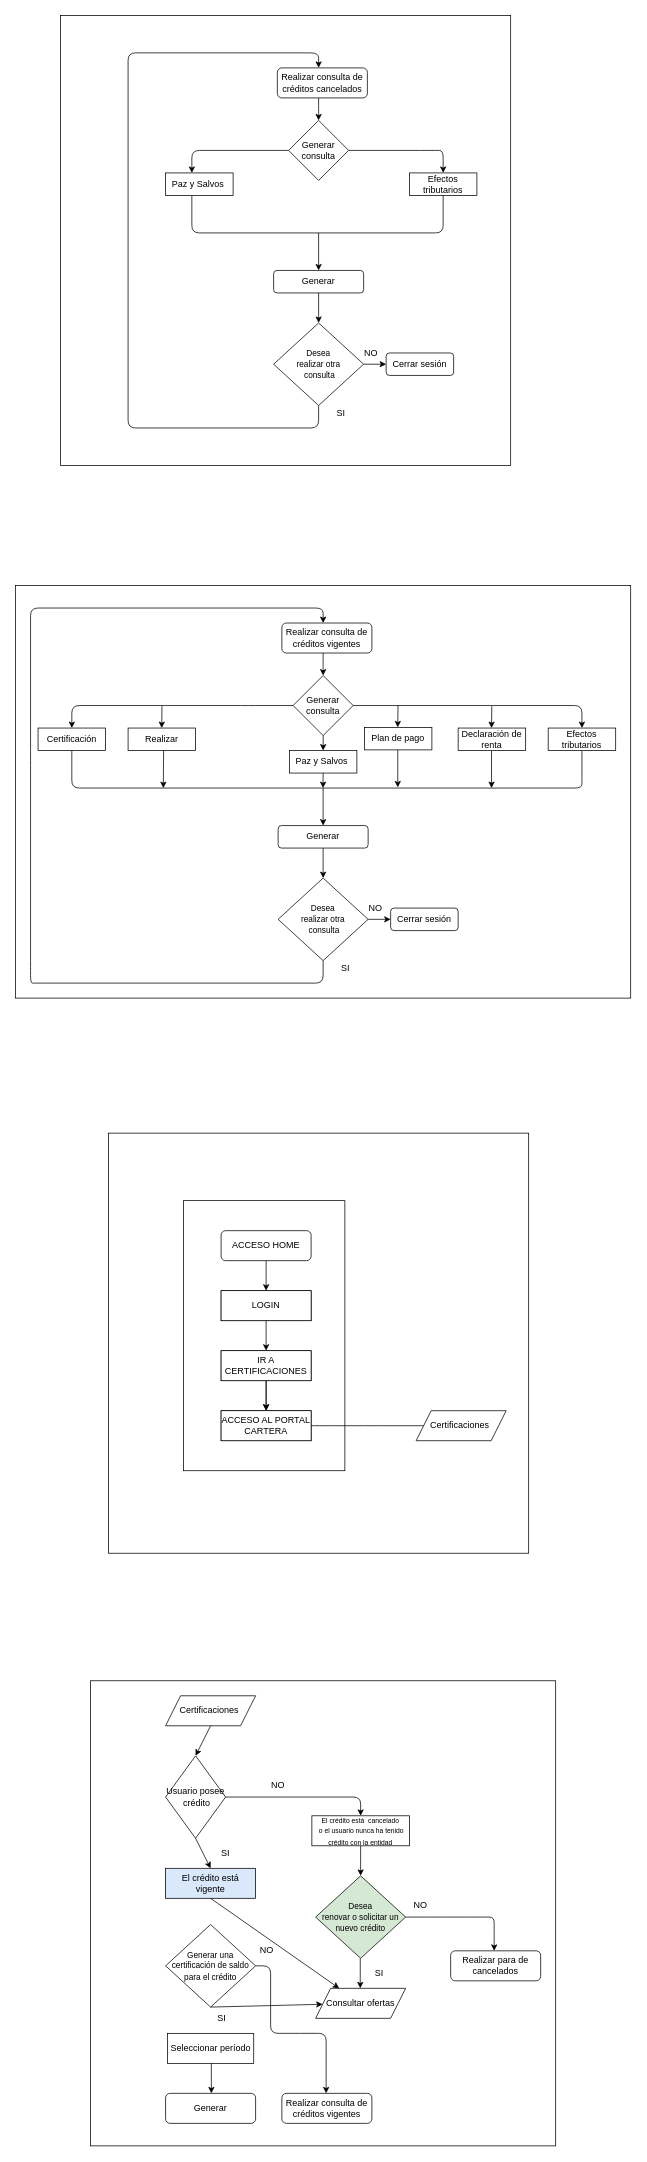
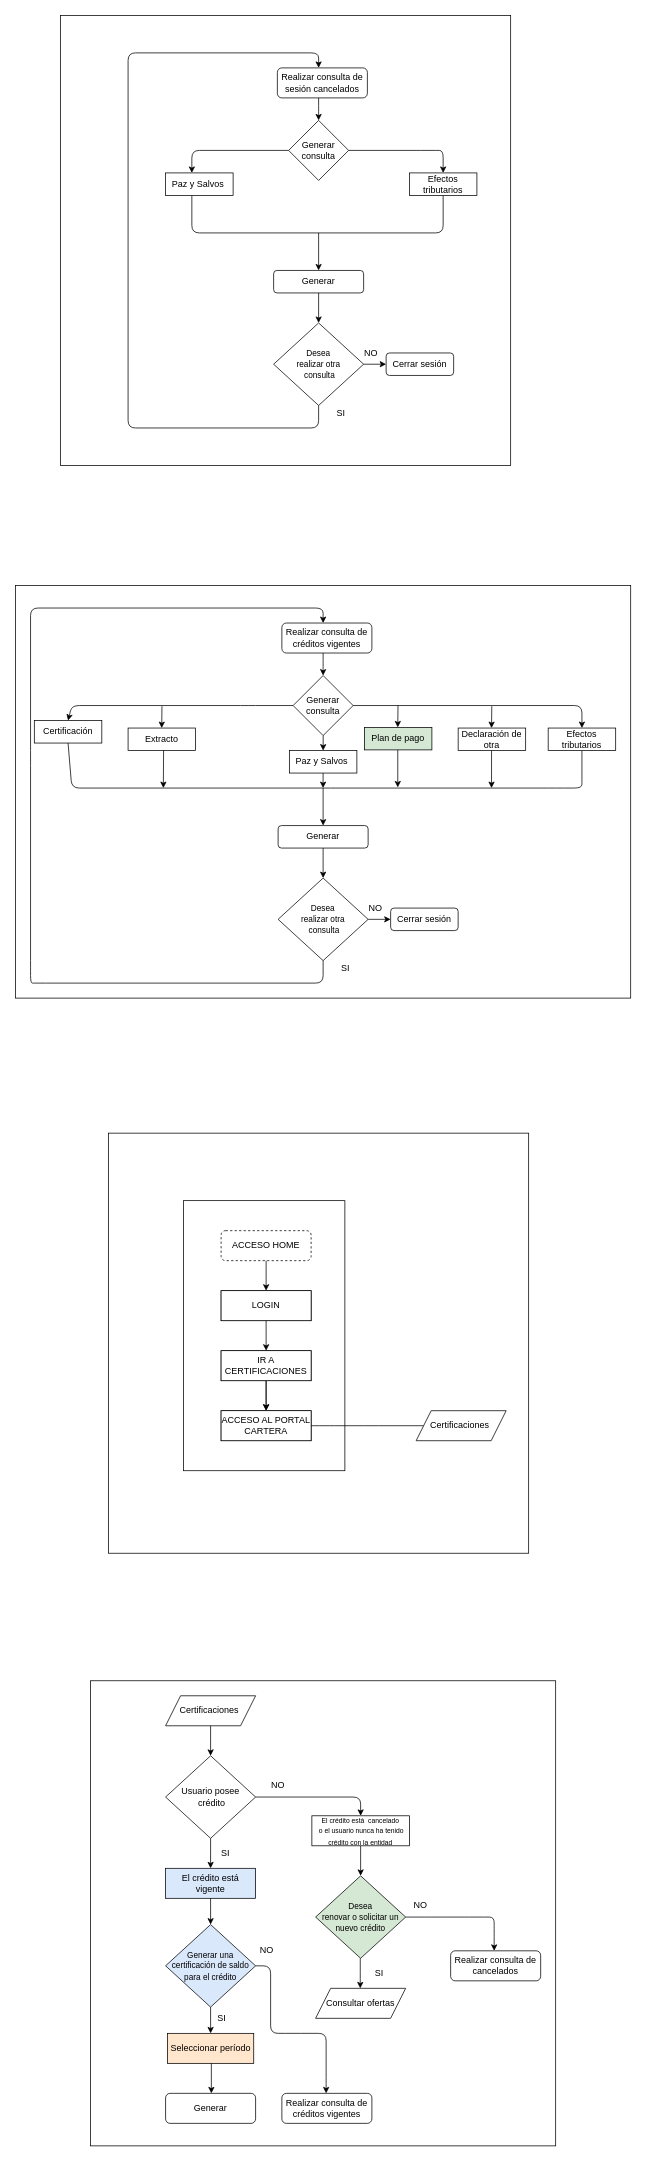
(322, 83) -> (322, 83)
(398, 738) -> (398, 738)
(72, 739) -> (68, 732)
(162, 739) -> (162, 739)
(492, 739) -> (492, 739)
(266, 1245) -> (266, 1245)
(195, 1797) -> (210, 1797)
(273, 1942) -> (210, 1908)
(210, 1965) -> (210, 1965)
(495, 1965) -> (495, 1965)
(229, 2006) -> (210, 2017)
(210, 2048) -> (210, 2048)
